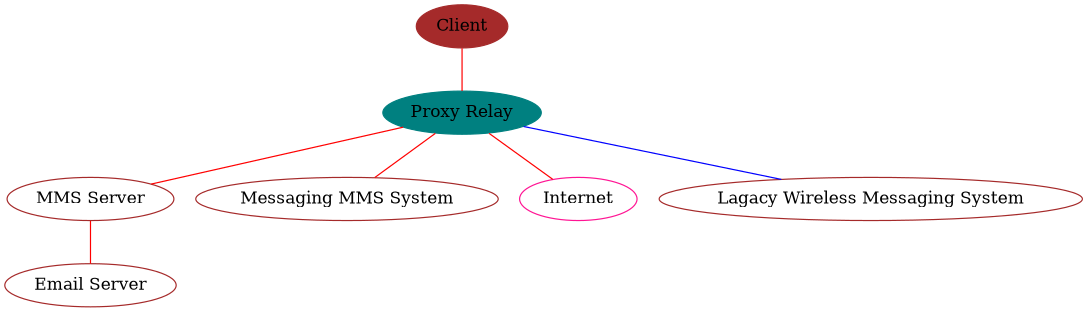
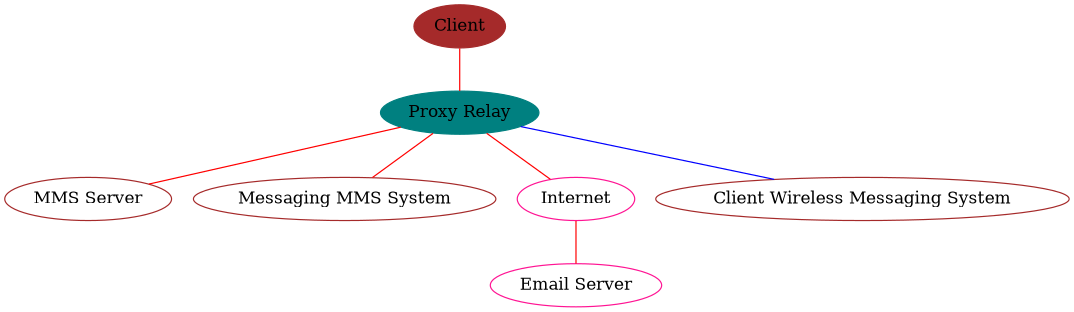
(871, 199) -> (862, 199)
(90, 242) -> (576, 242)
(90, 285) -> (576, 285)
